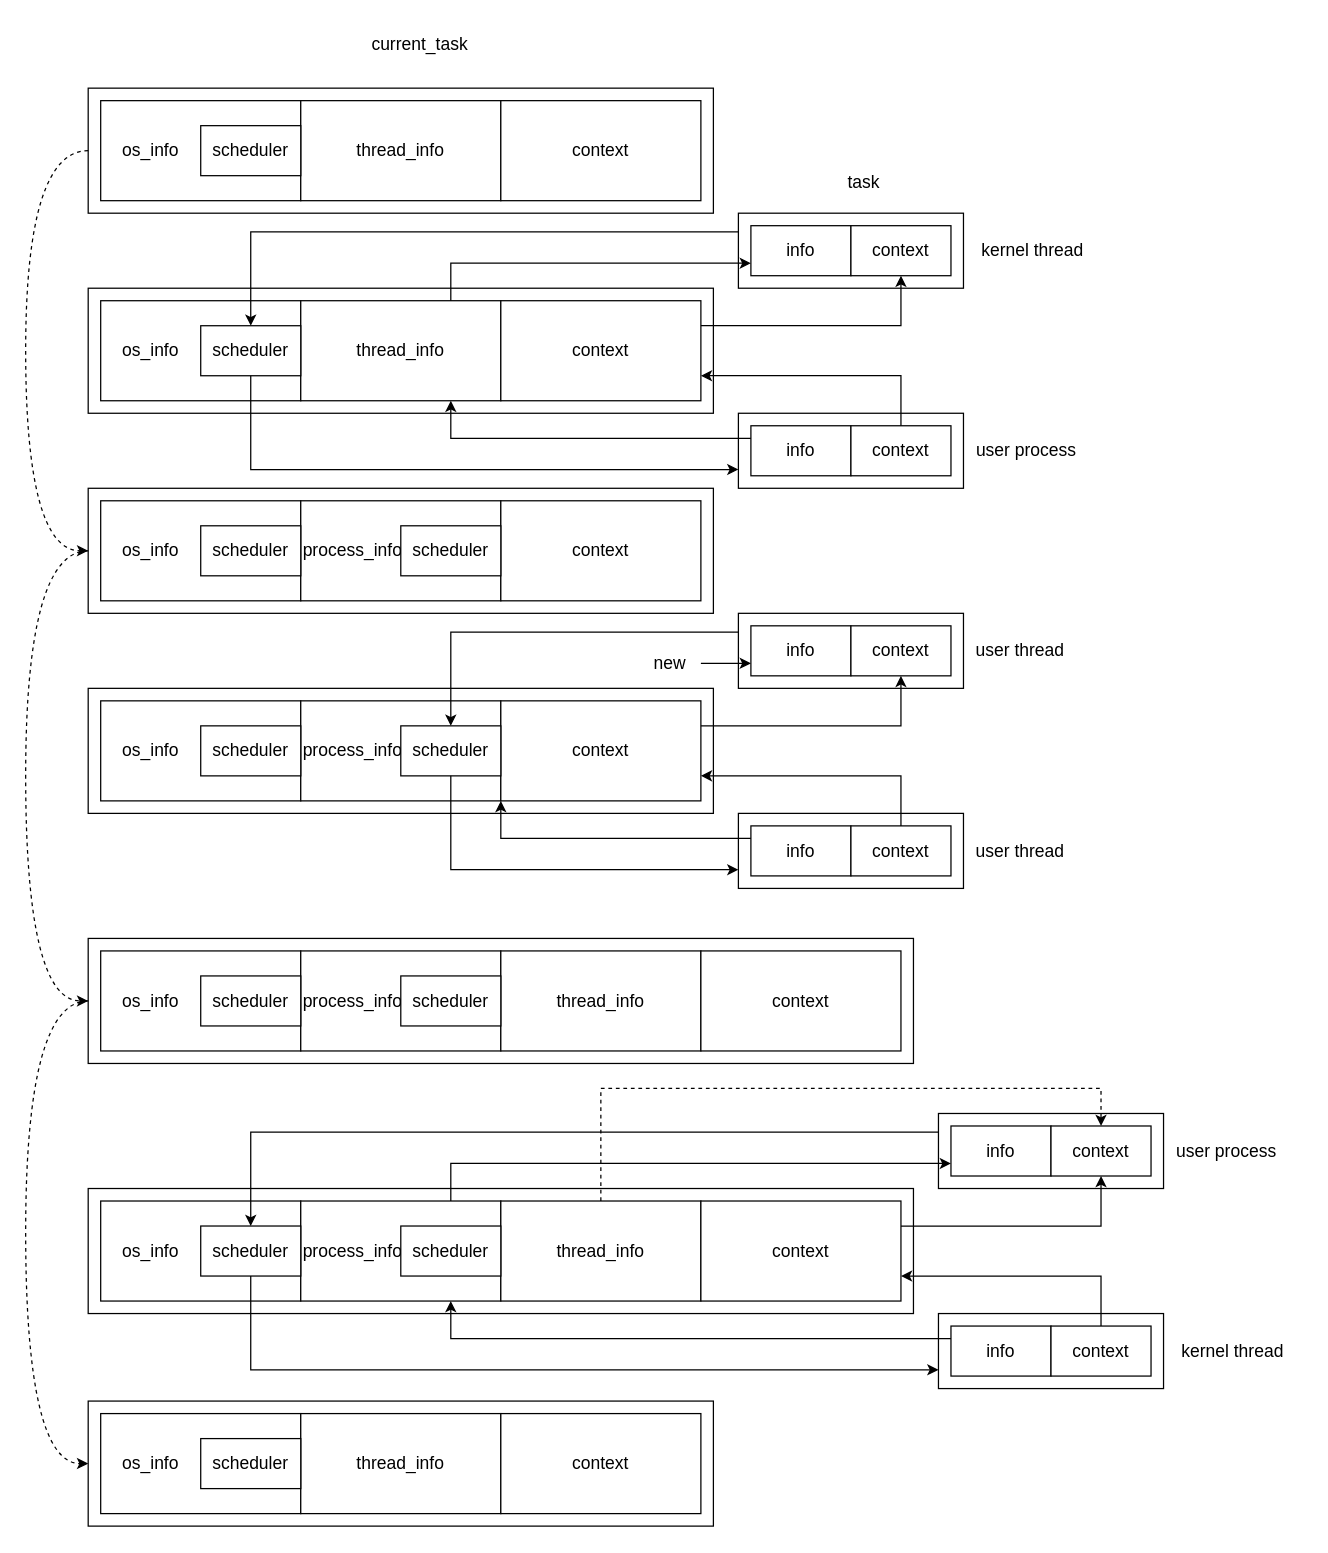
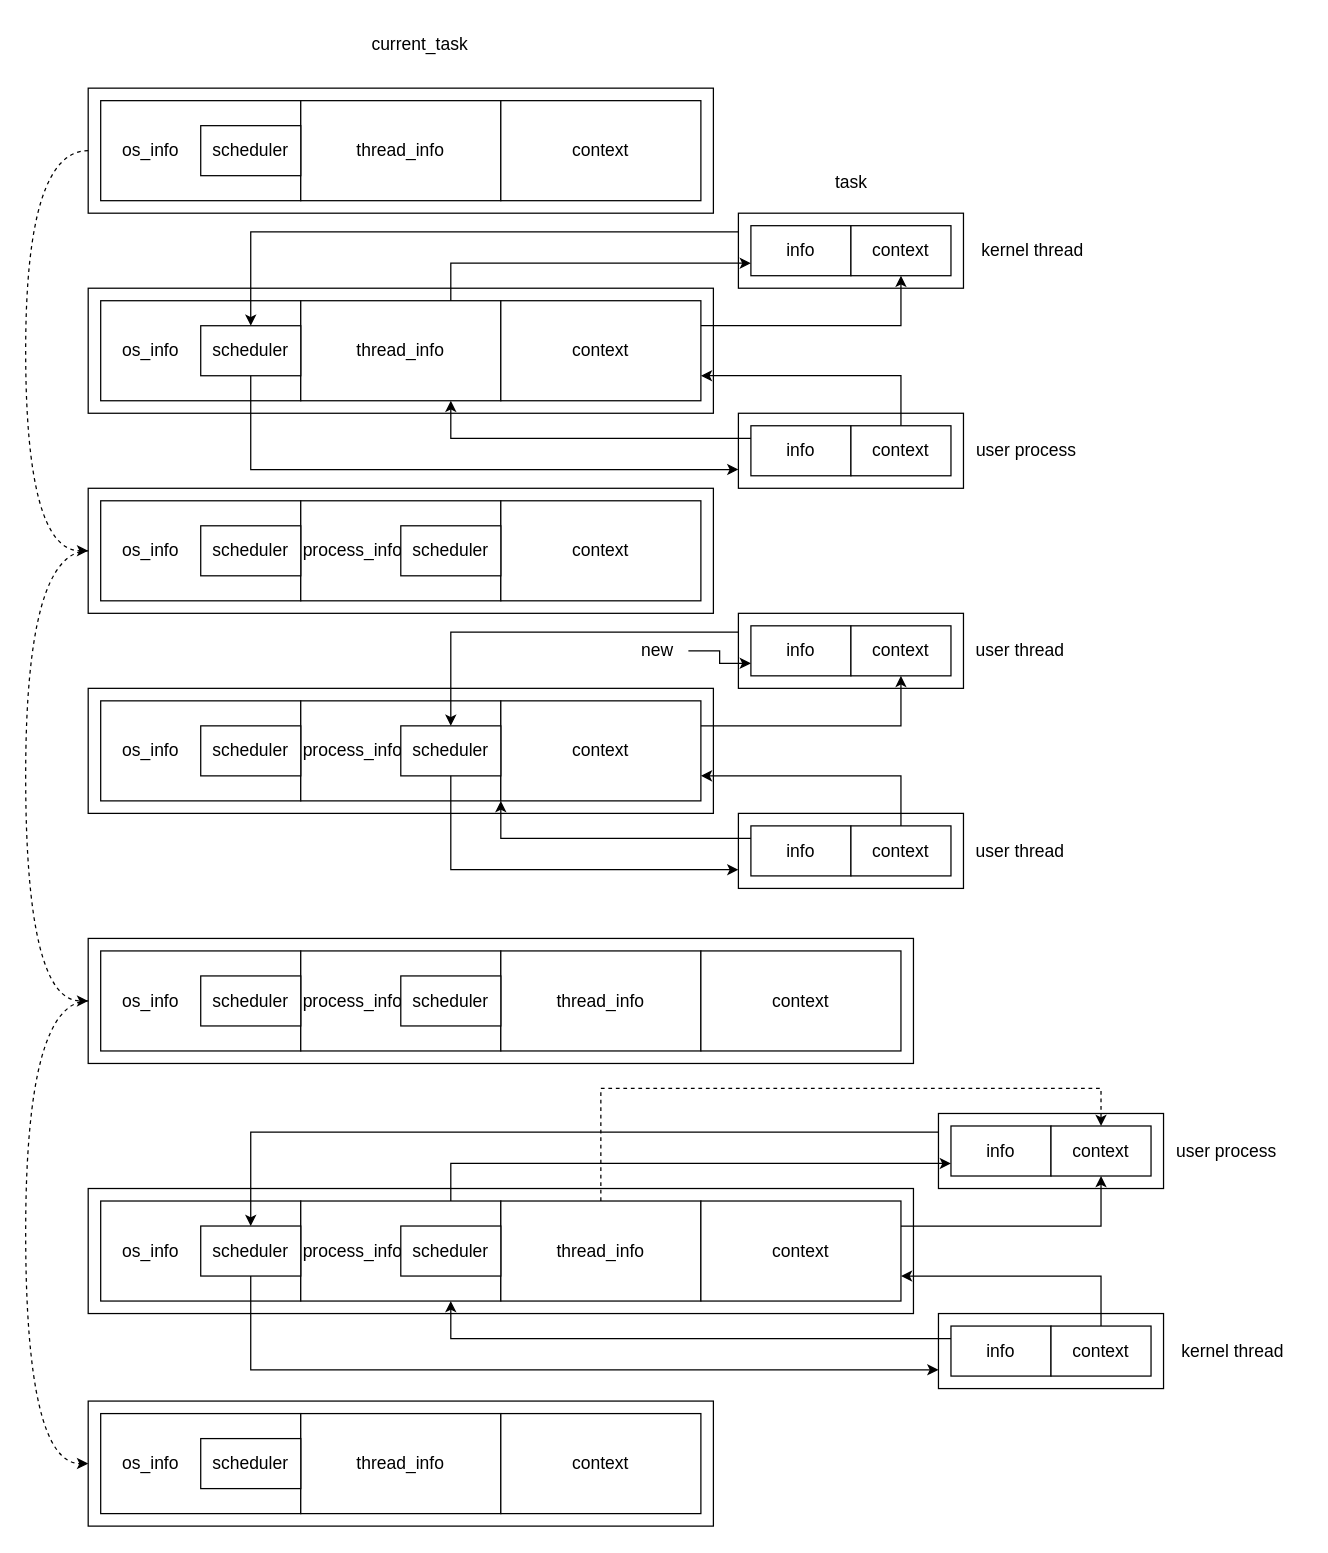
(863, 182) -> (851, 182)
(669, 663) -> (657, 651)
